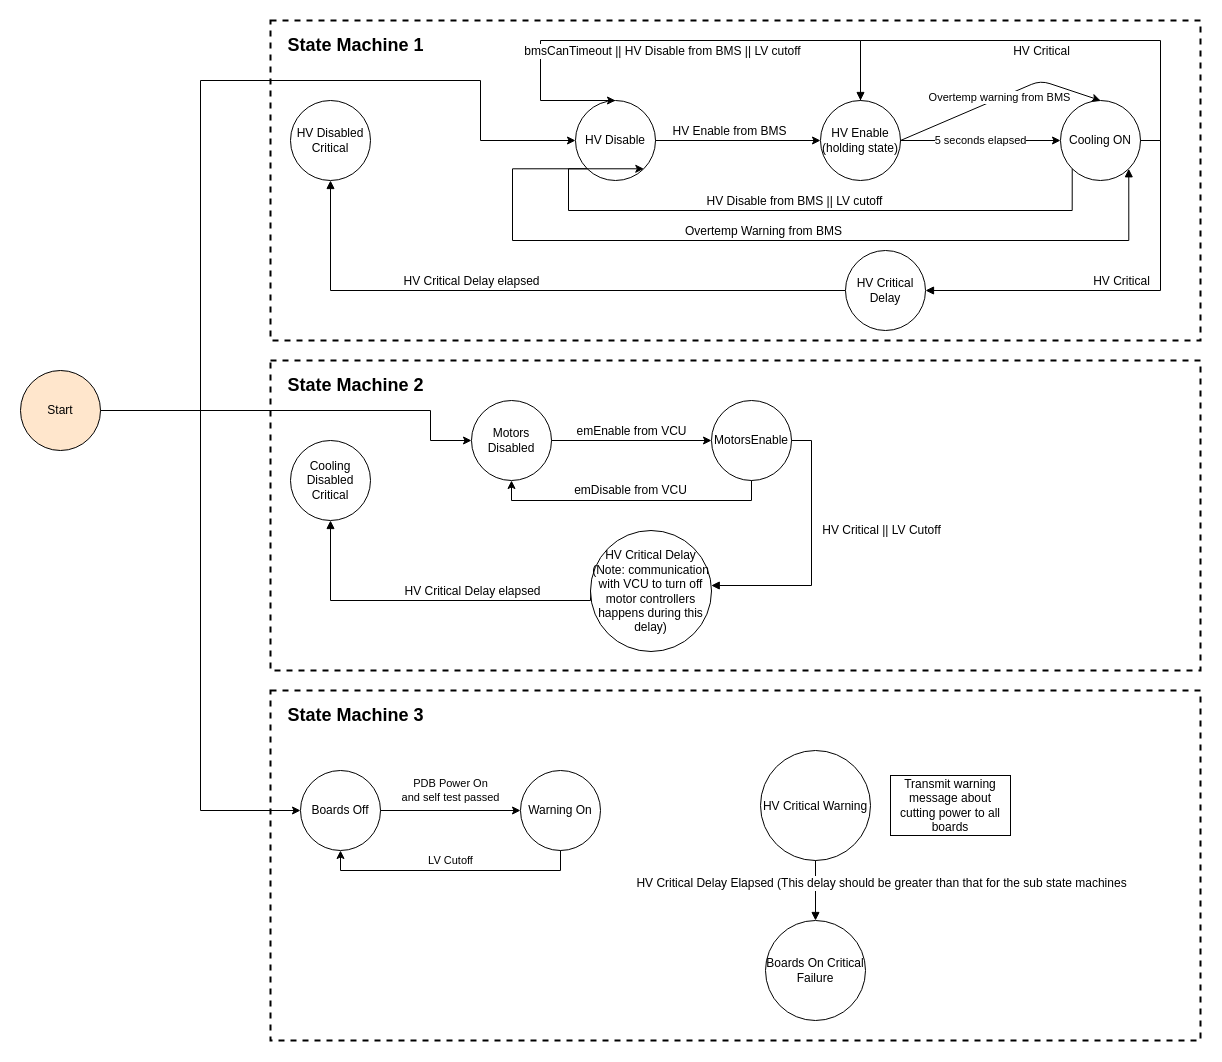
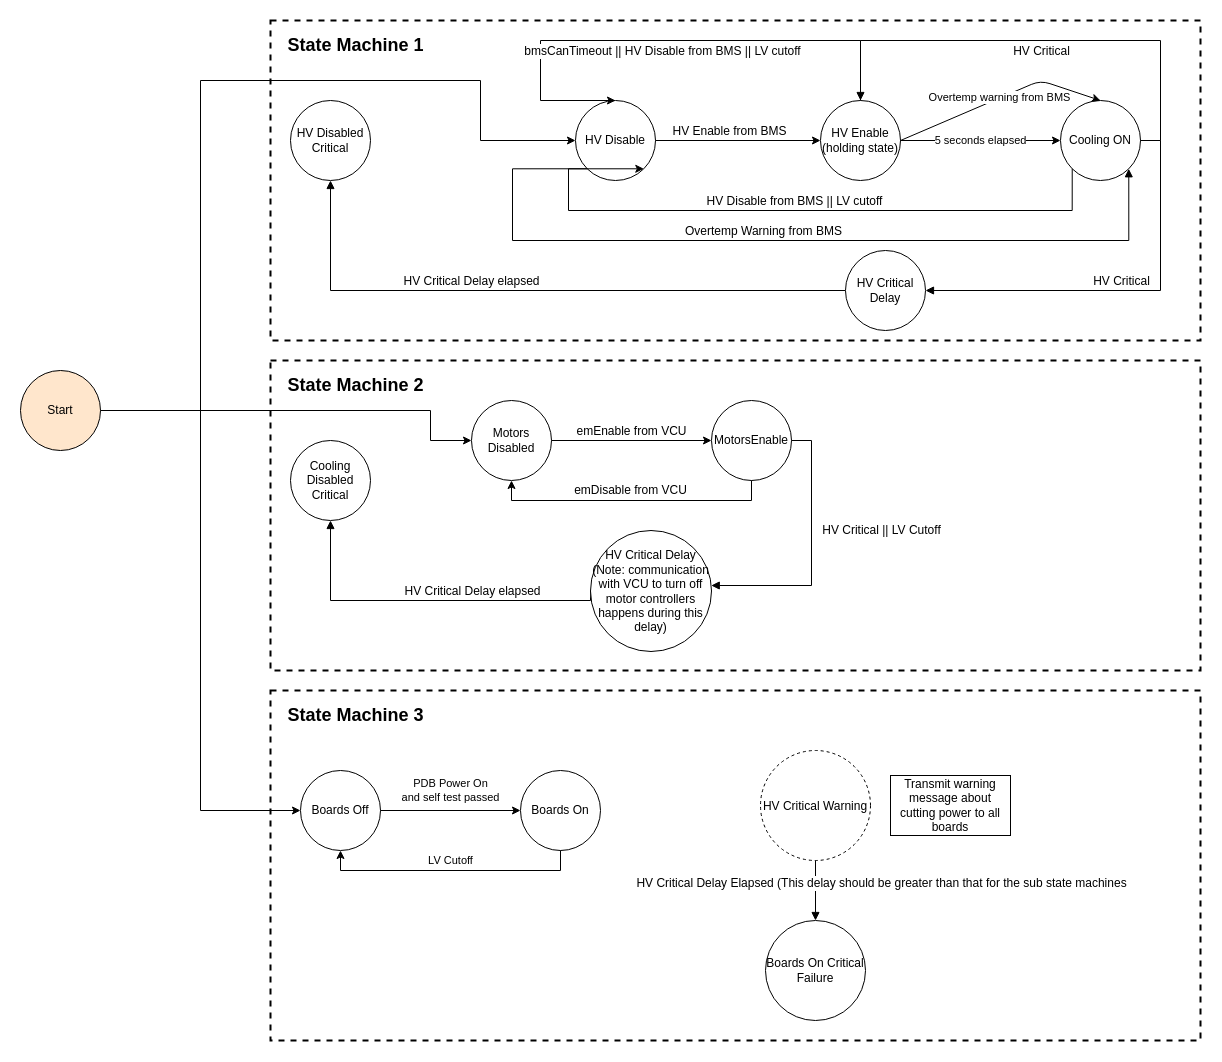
(816, 806) -> (816, 806)
(561, 811) -> (561, 811)
